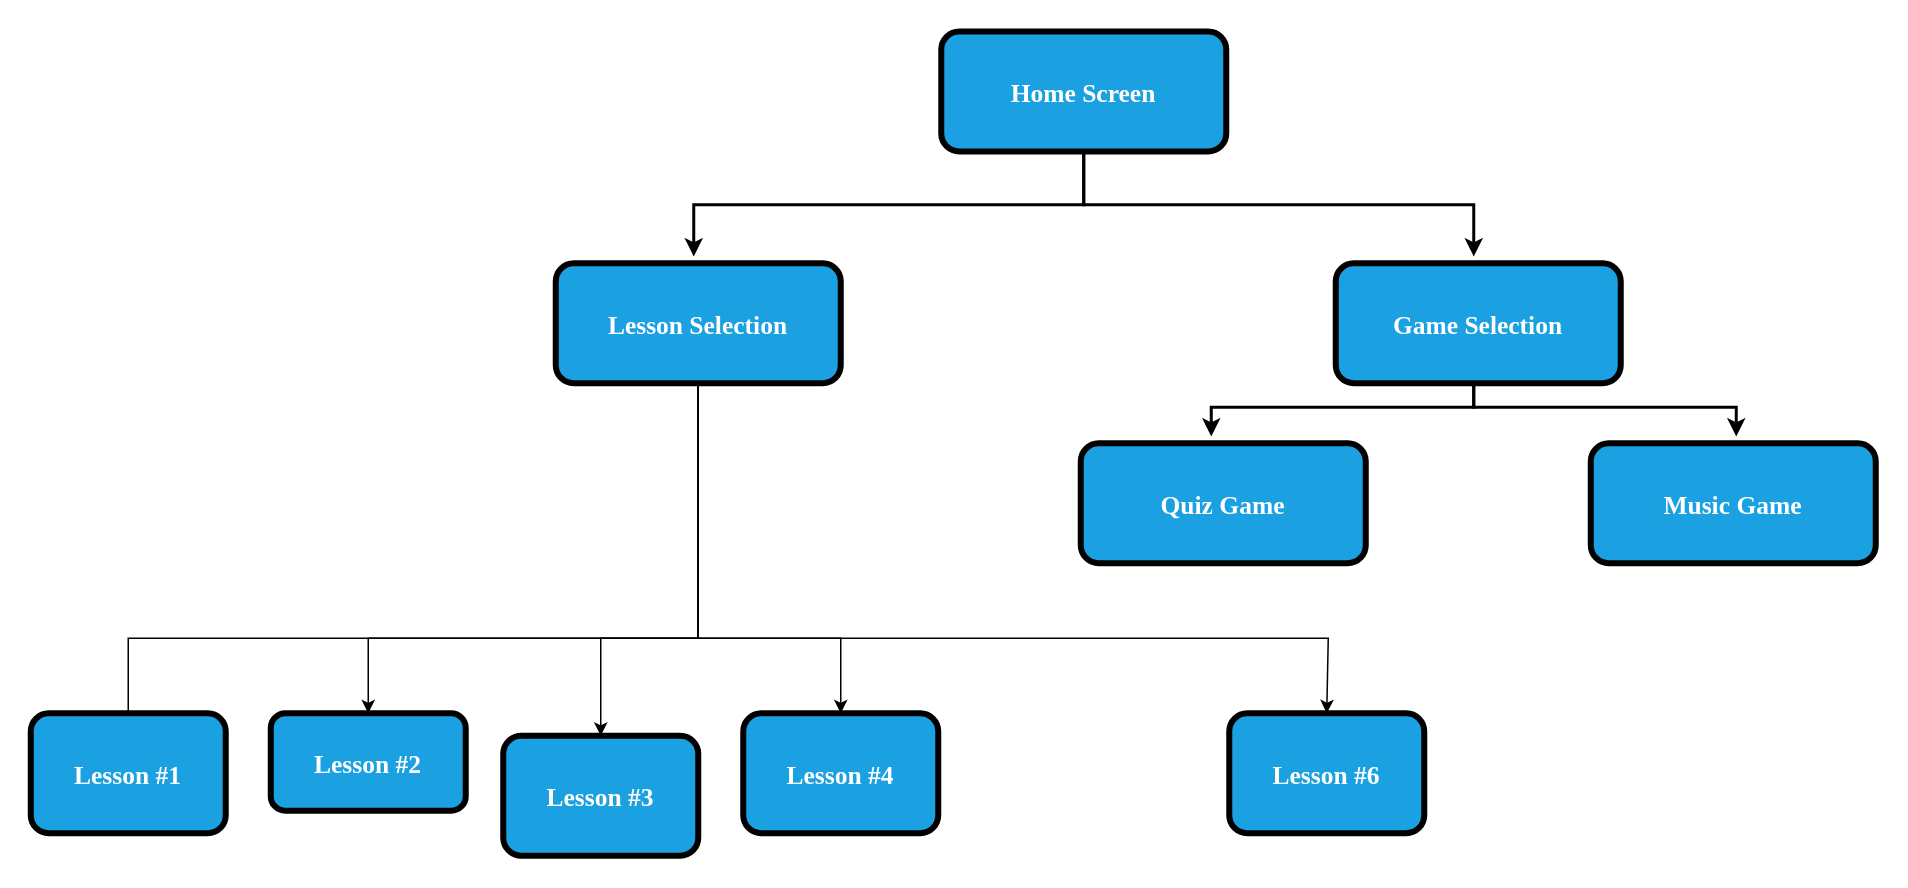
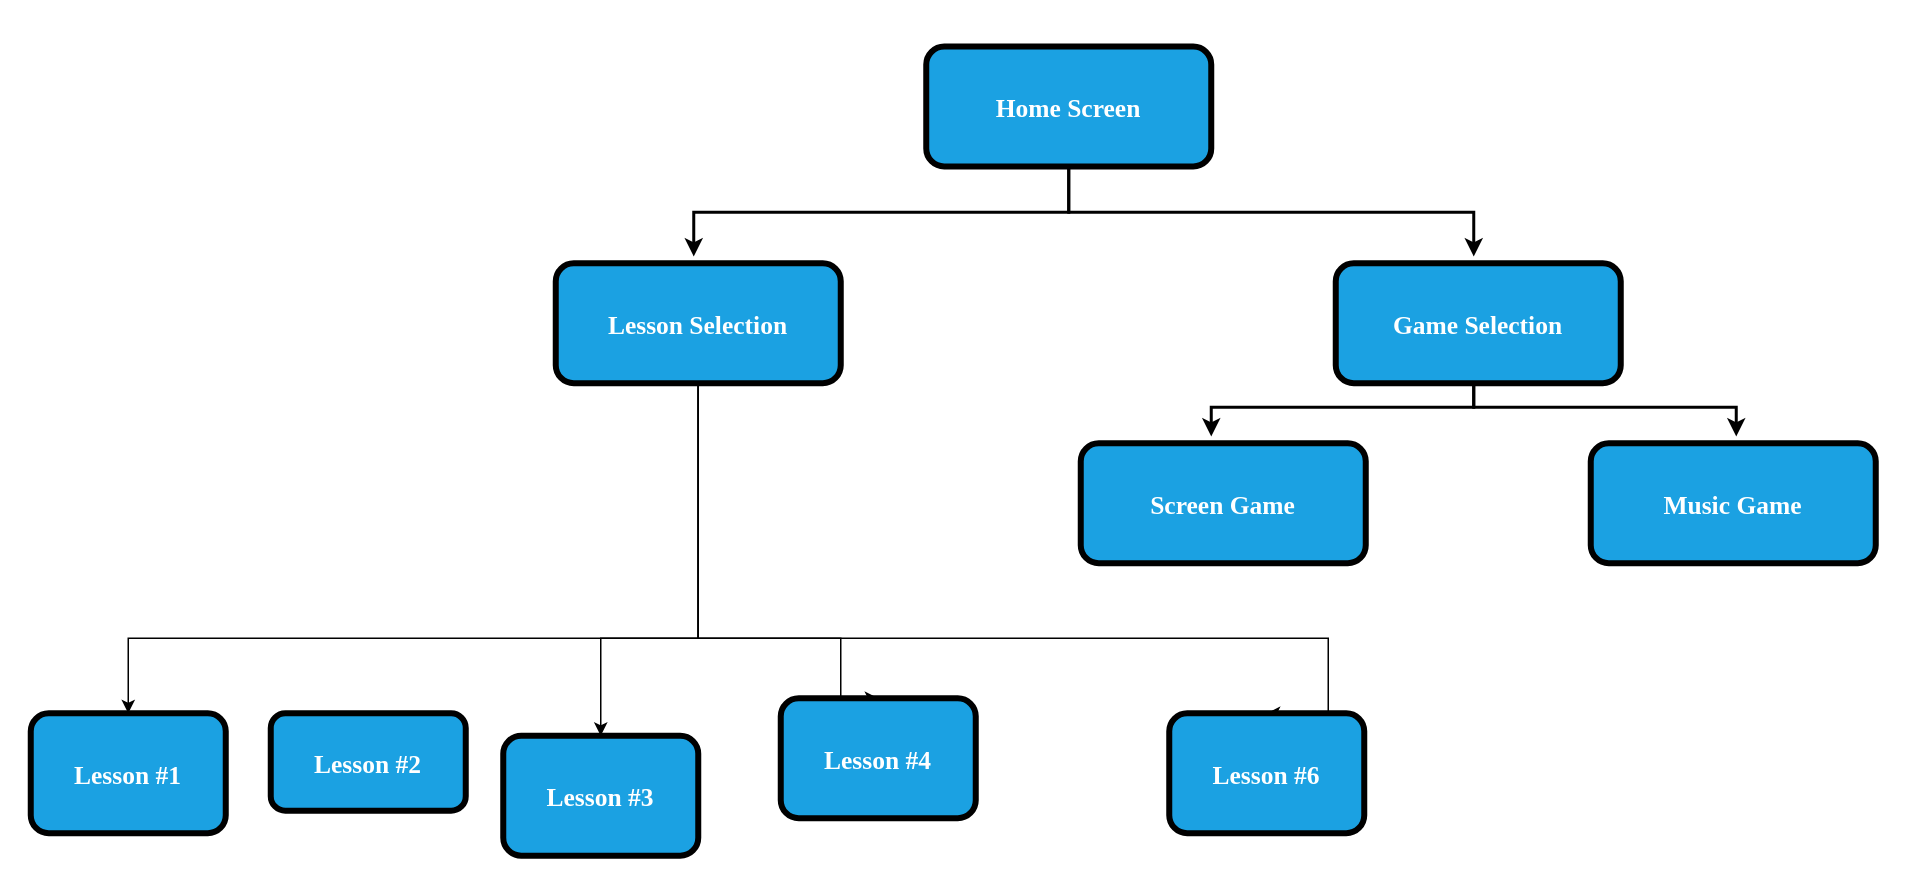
(1084, 92) -> (1069, 107)
(1223, 505) -> (1223, 505)
(368, 671) -> none
(128, 705) -> (128, 702)
(841, 773) -> (878, 758)
(1327, 773) -> (1267, 773)
